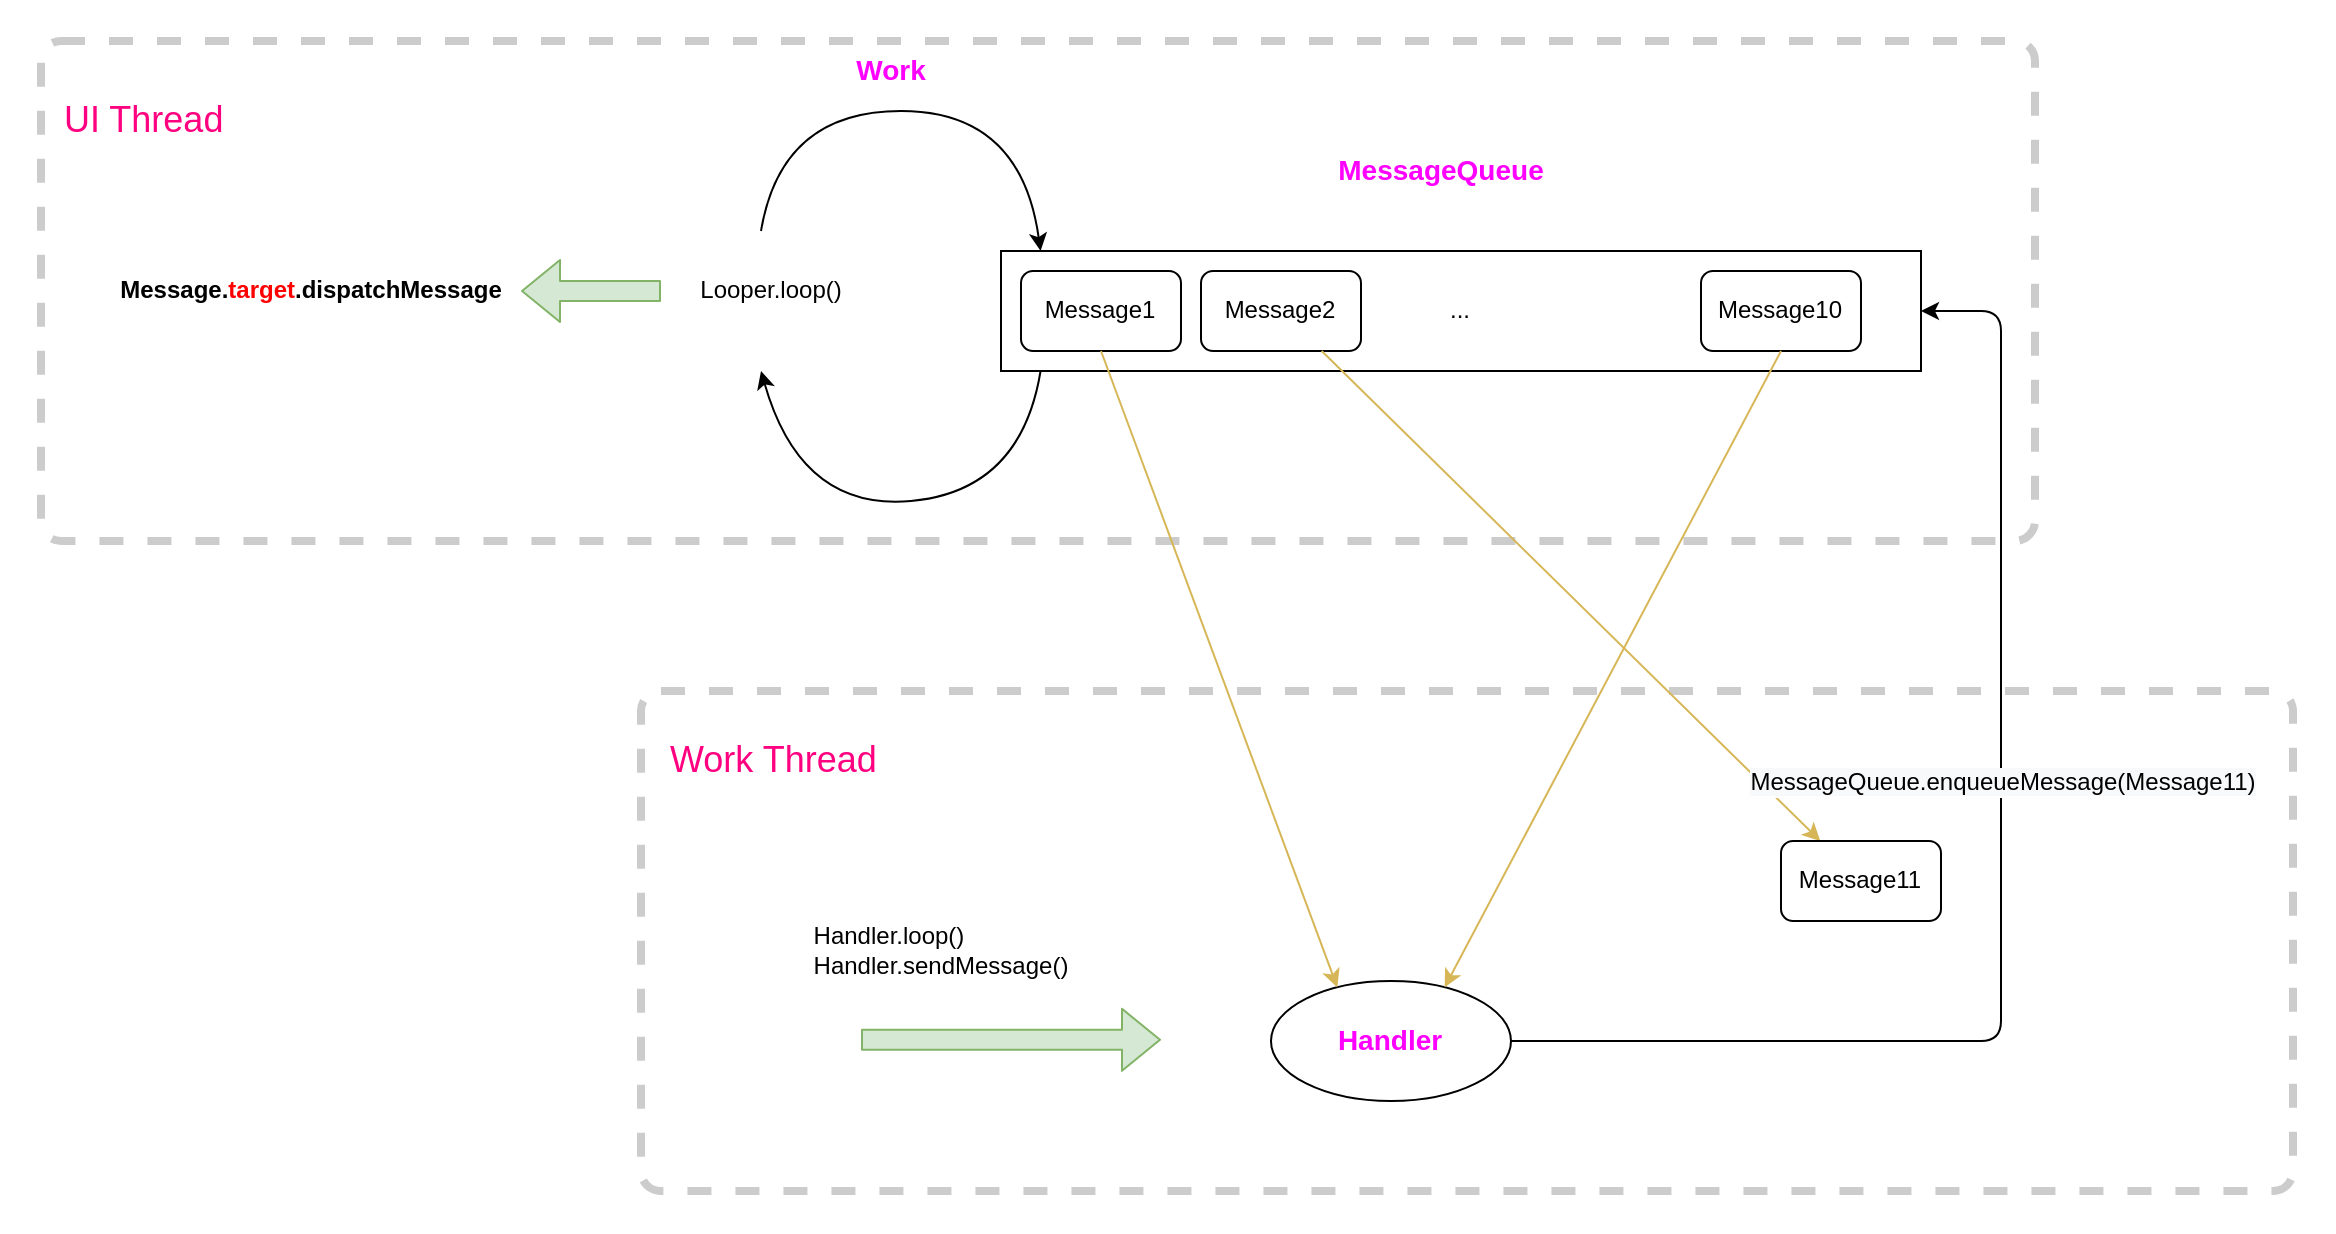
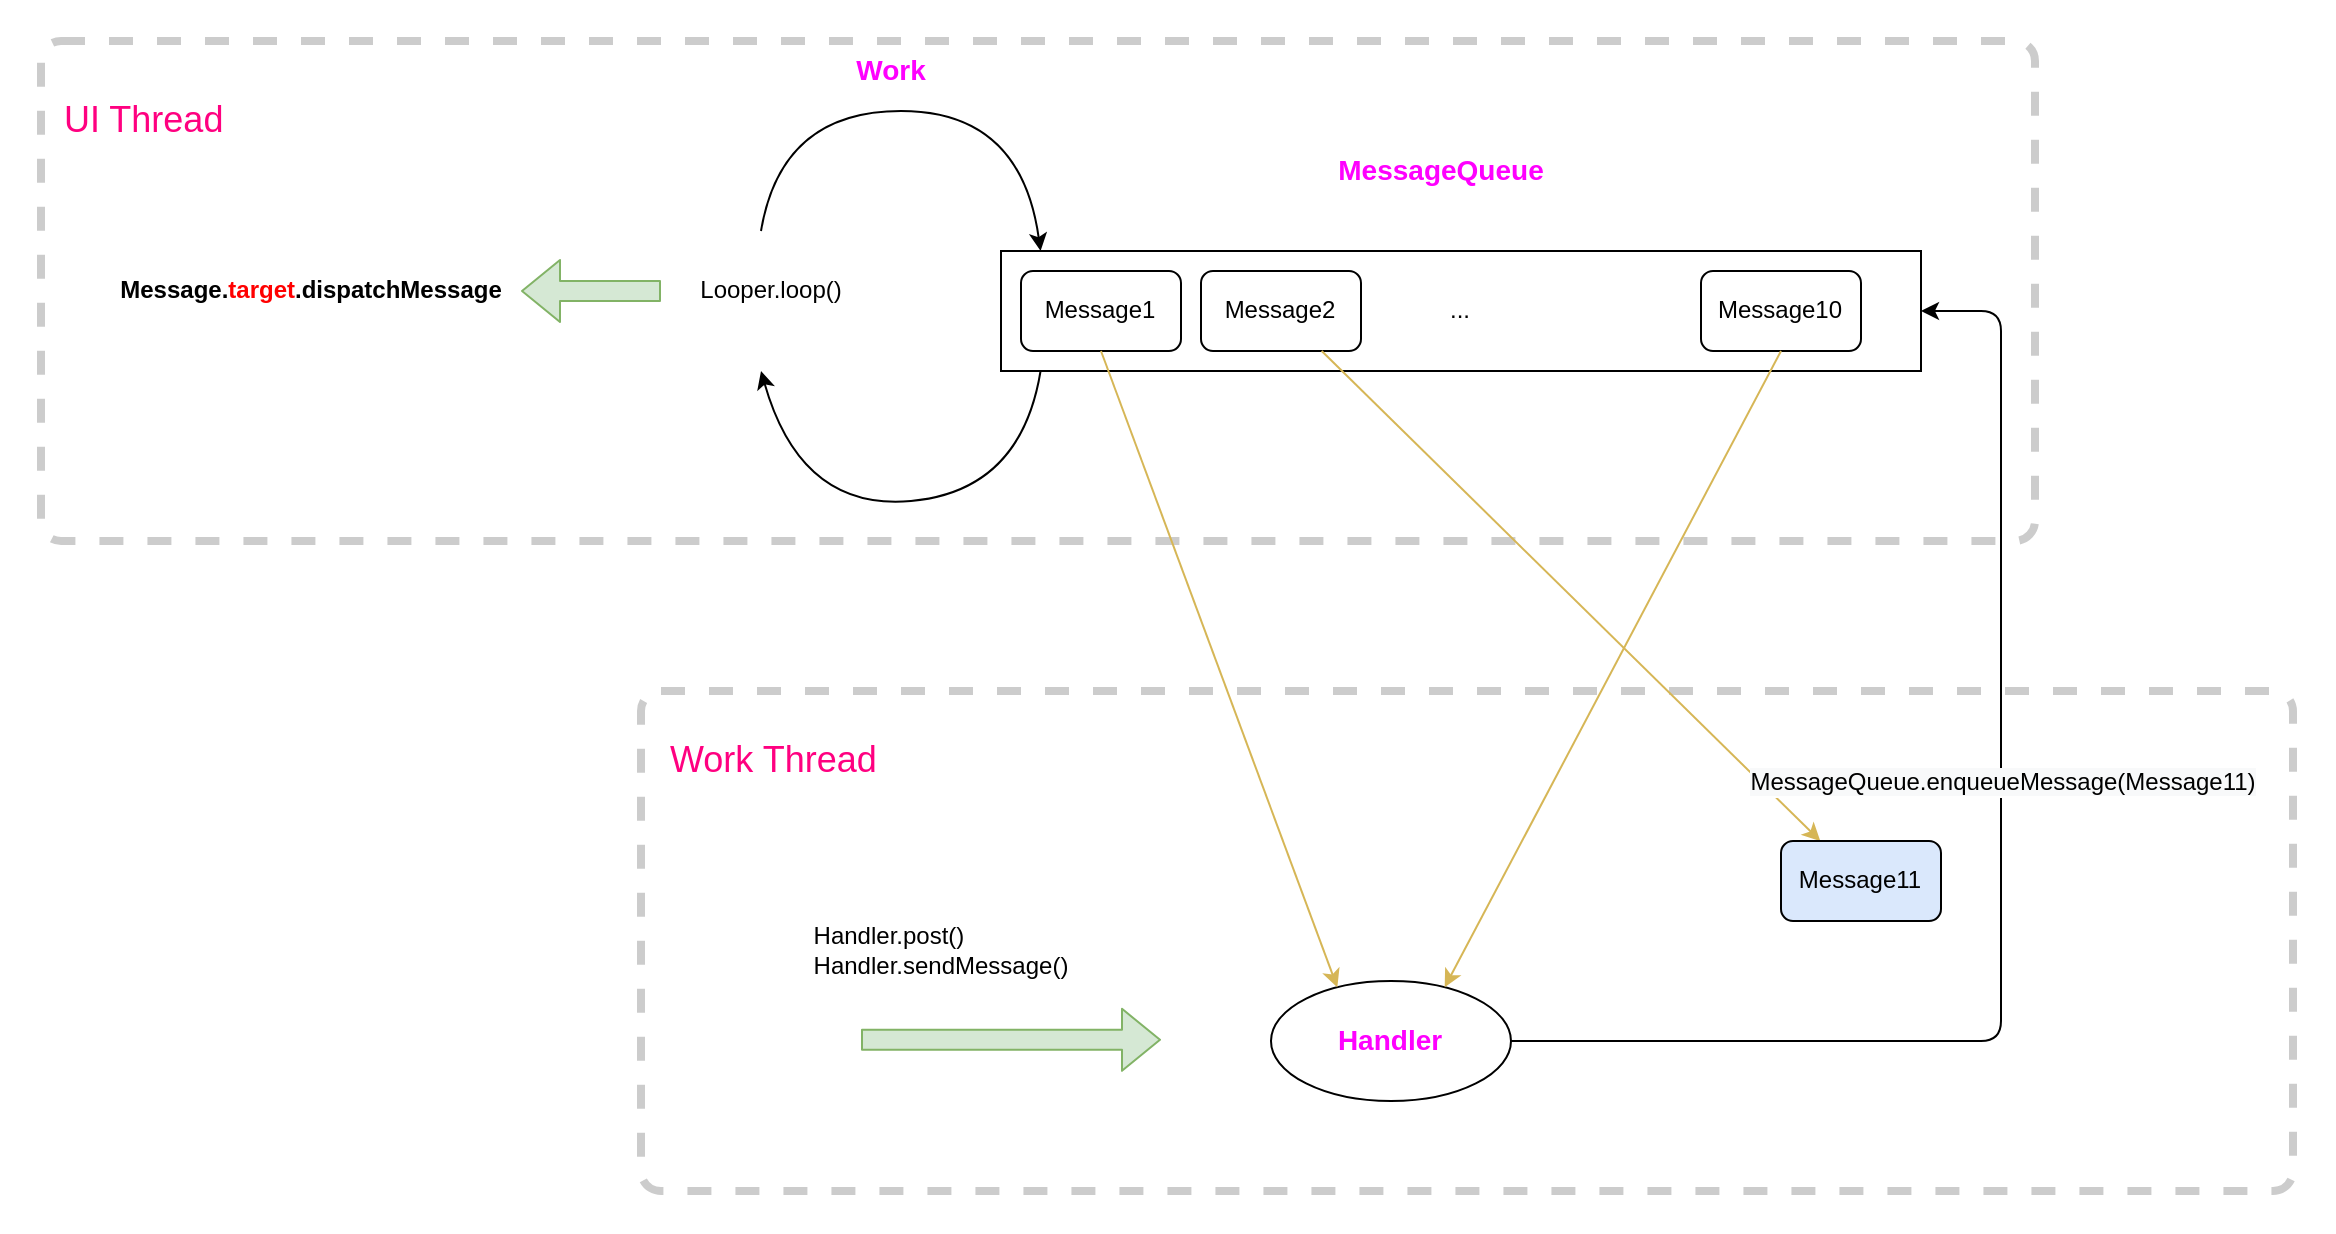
(1861, 881) -> (1861, 881)
(942, 951) -> (942, 951)
